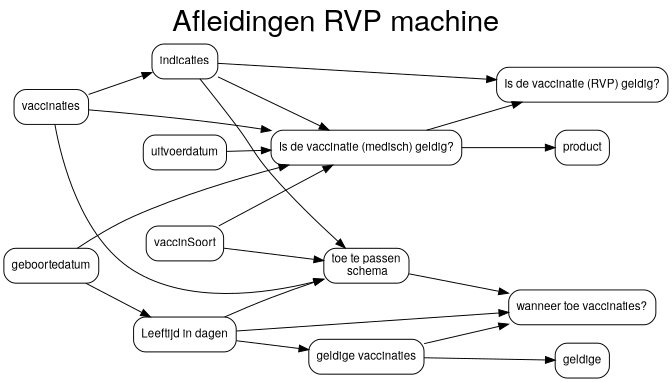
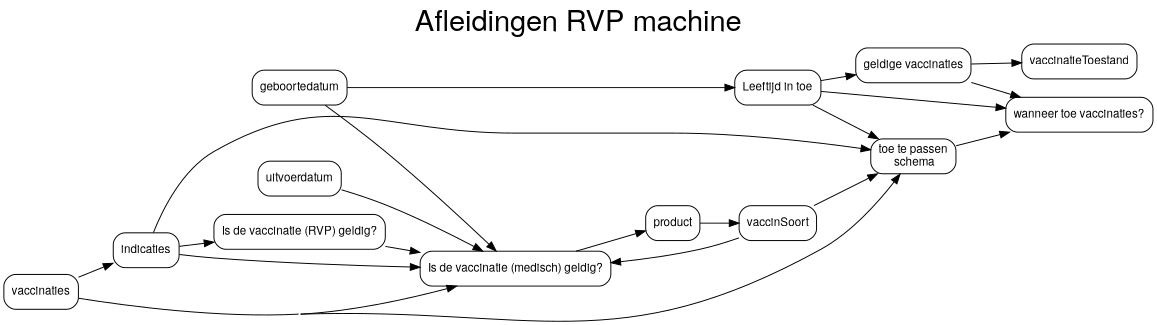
(469, 118) -> (398, 249)
none -> (715, 223)
(185, 334) -> (778, 88)
(582, 361) -> (1079, 61)
